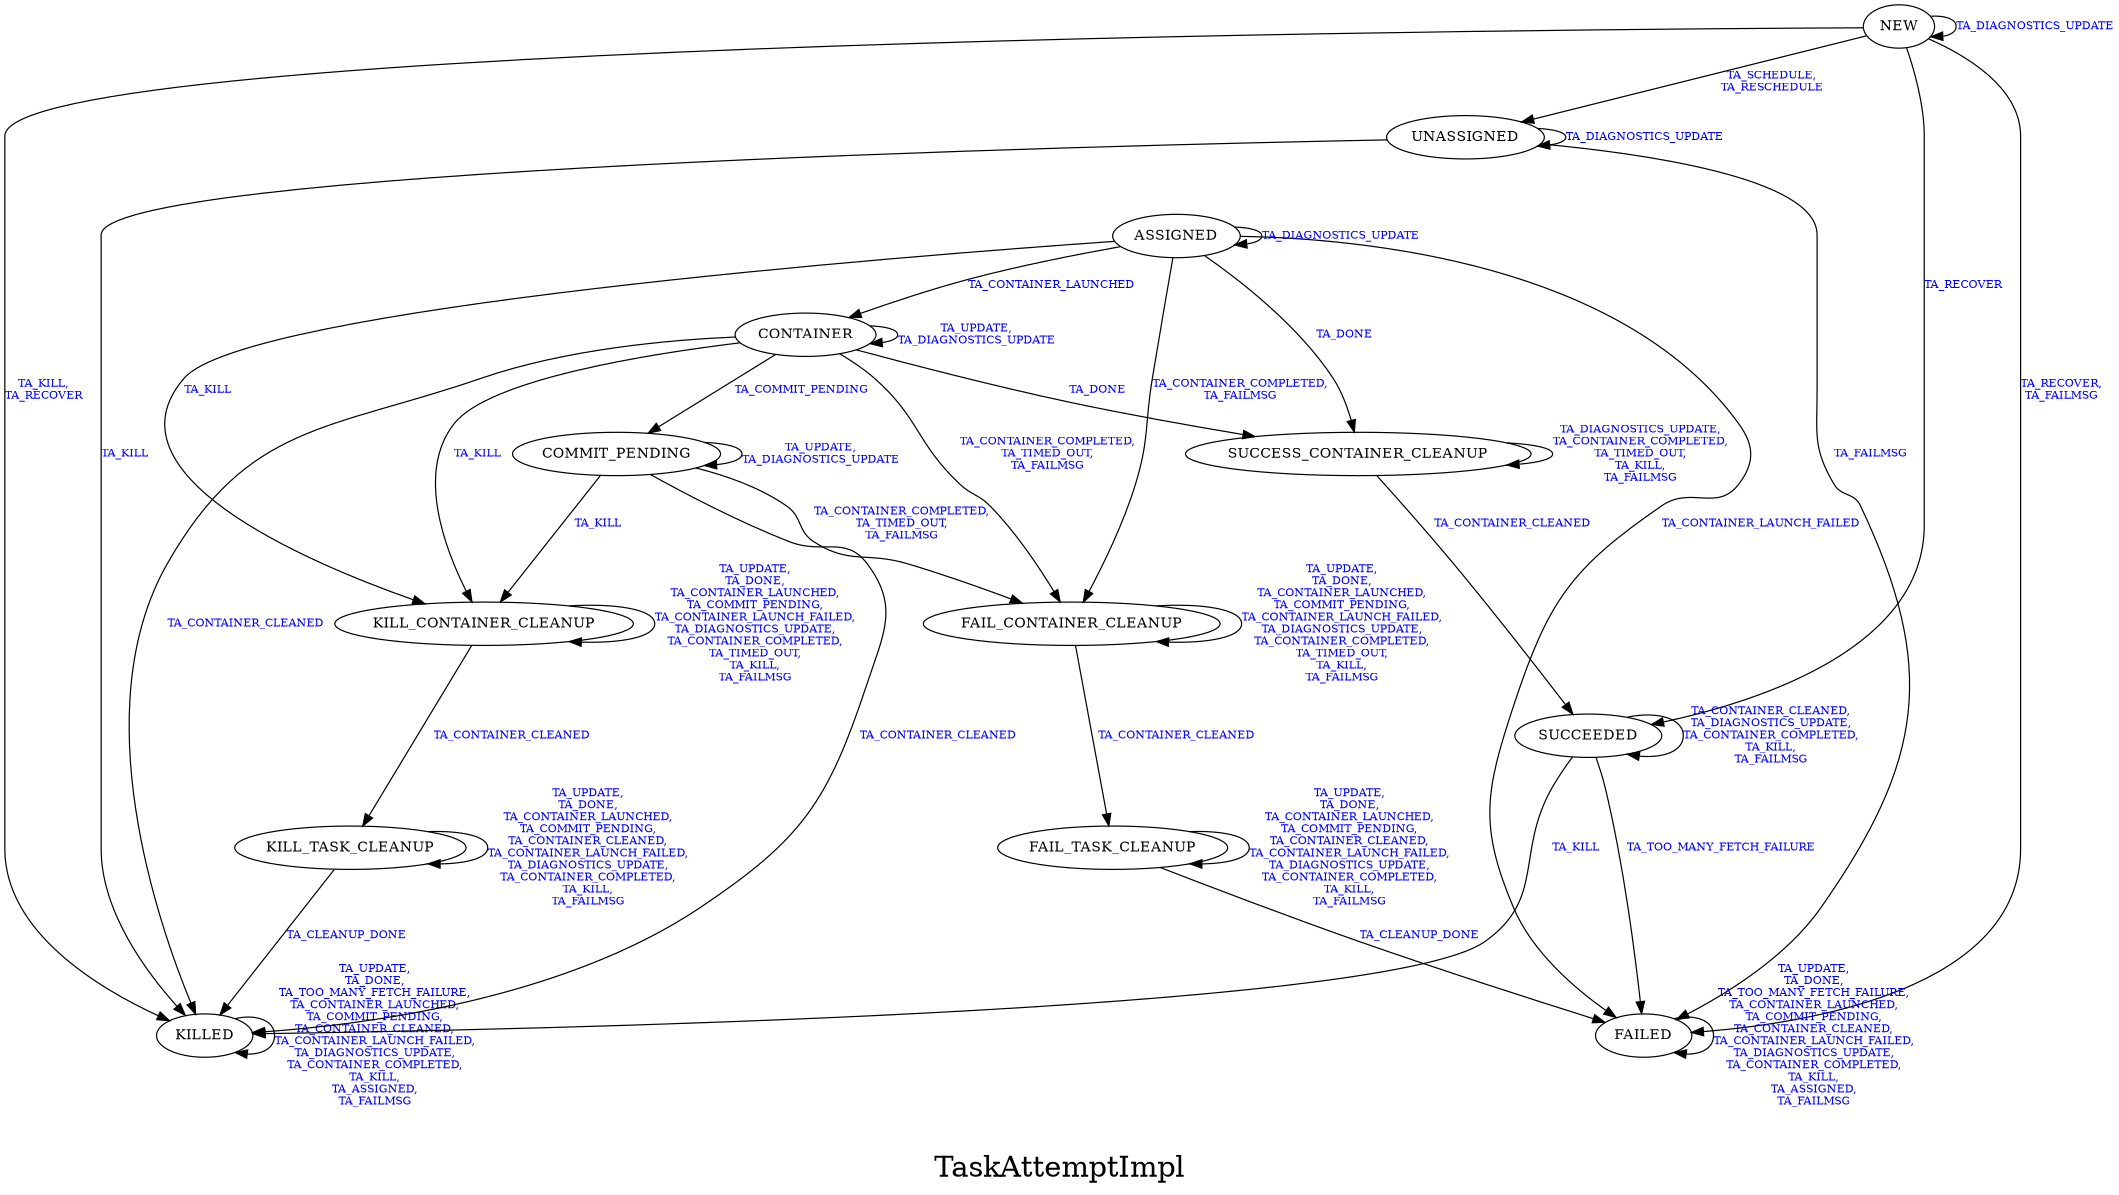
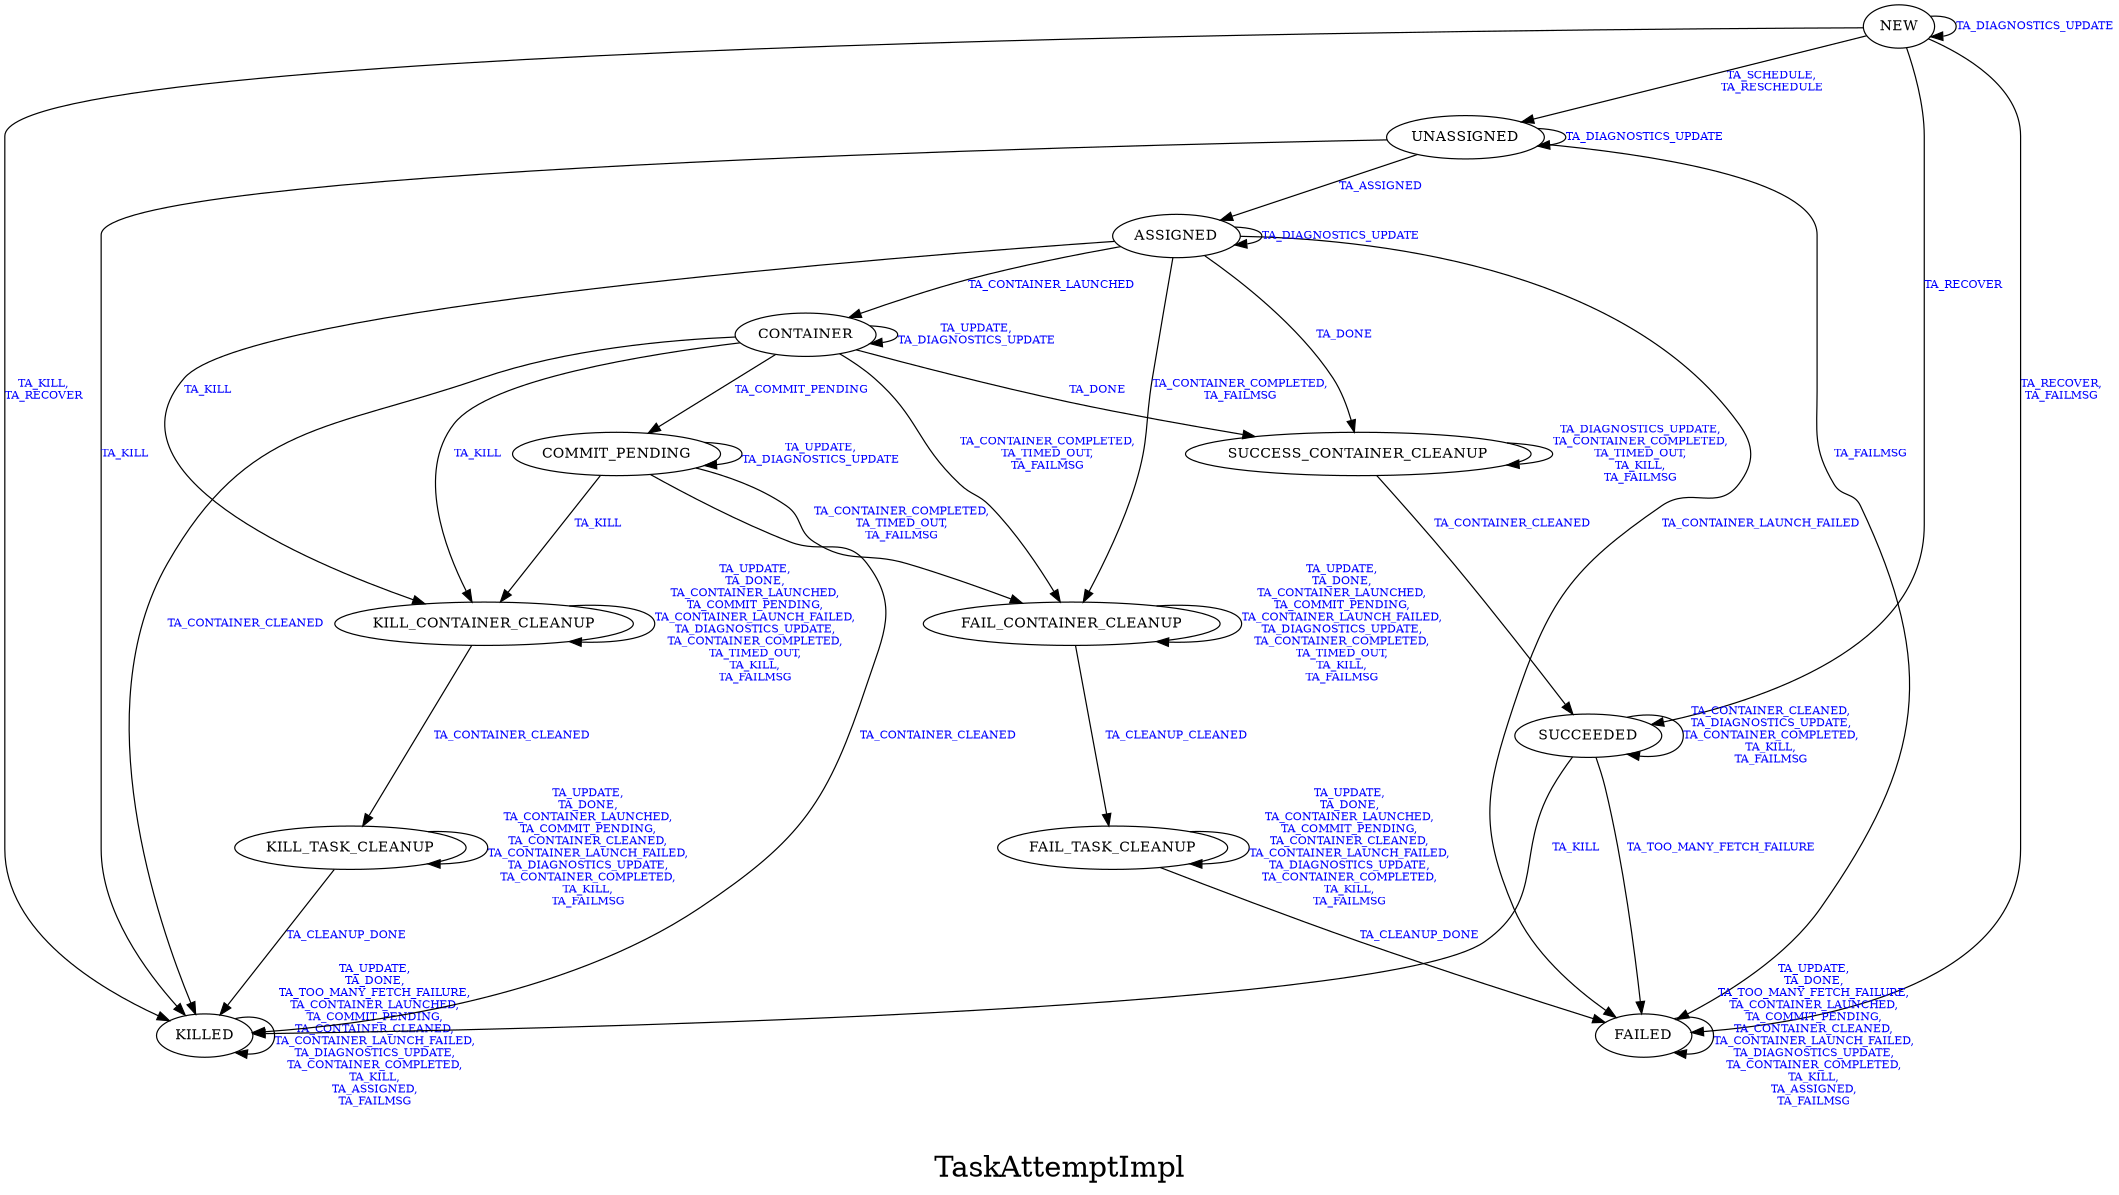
none -> (1325, 185)
(1176, 736) -> (1176, 736)
